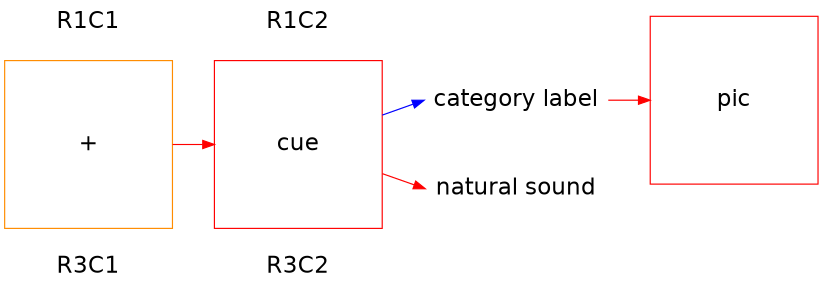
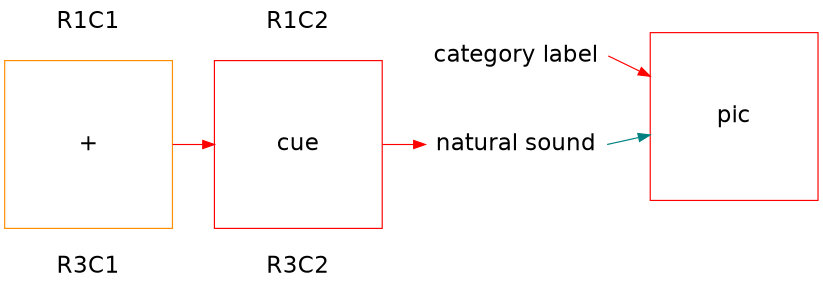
(398, 110) -> none
none -> (623, 141)
